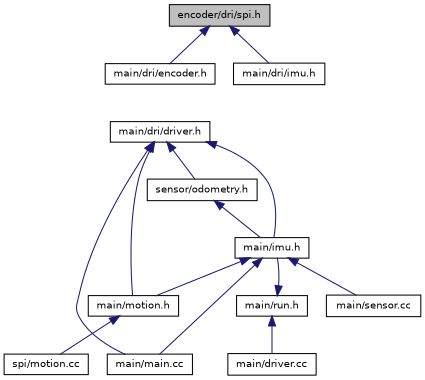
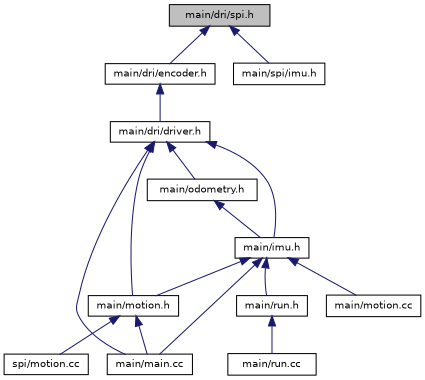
(220, 15) -> (220, 15)
(279, 74) -> (279, 74)
none -> (160, 108)
(202, 190) -> (202, 190)
(279, 272) -> (265, 282)
(374, 306) -> (374, 306)
none -> (143, 340)
(272, 364) -> (272, 364)
